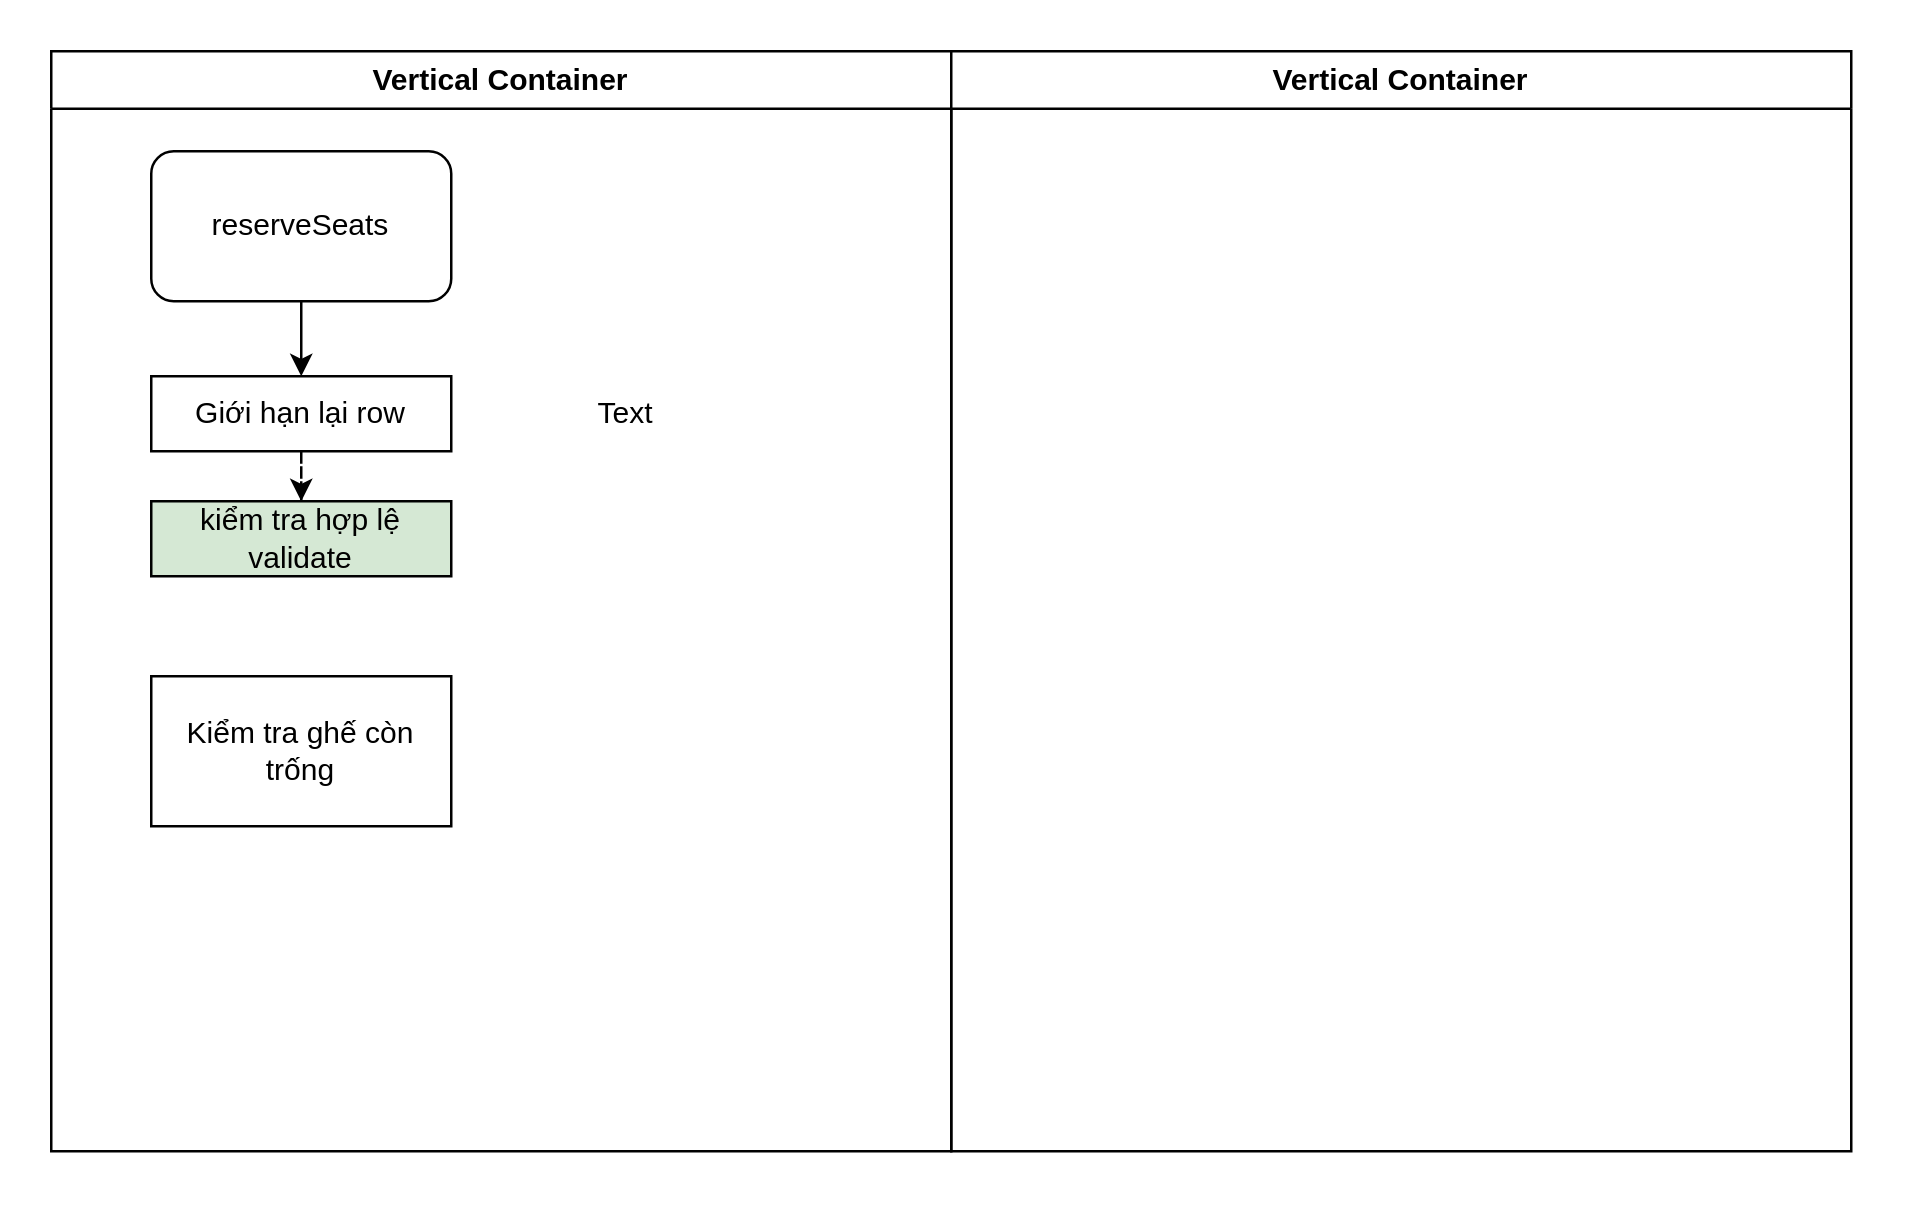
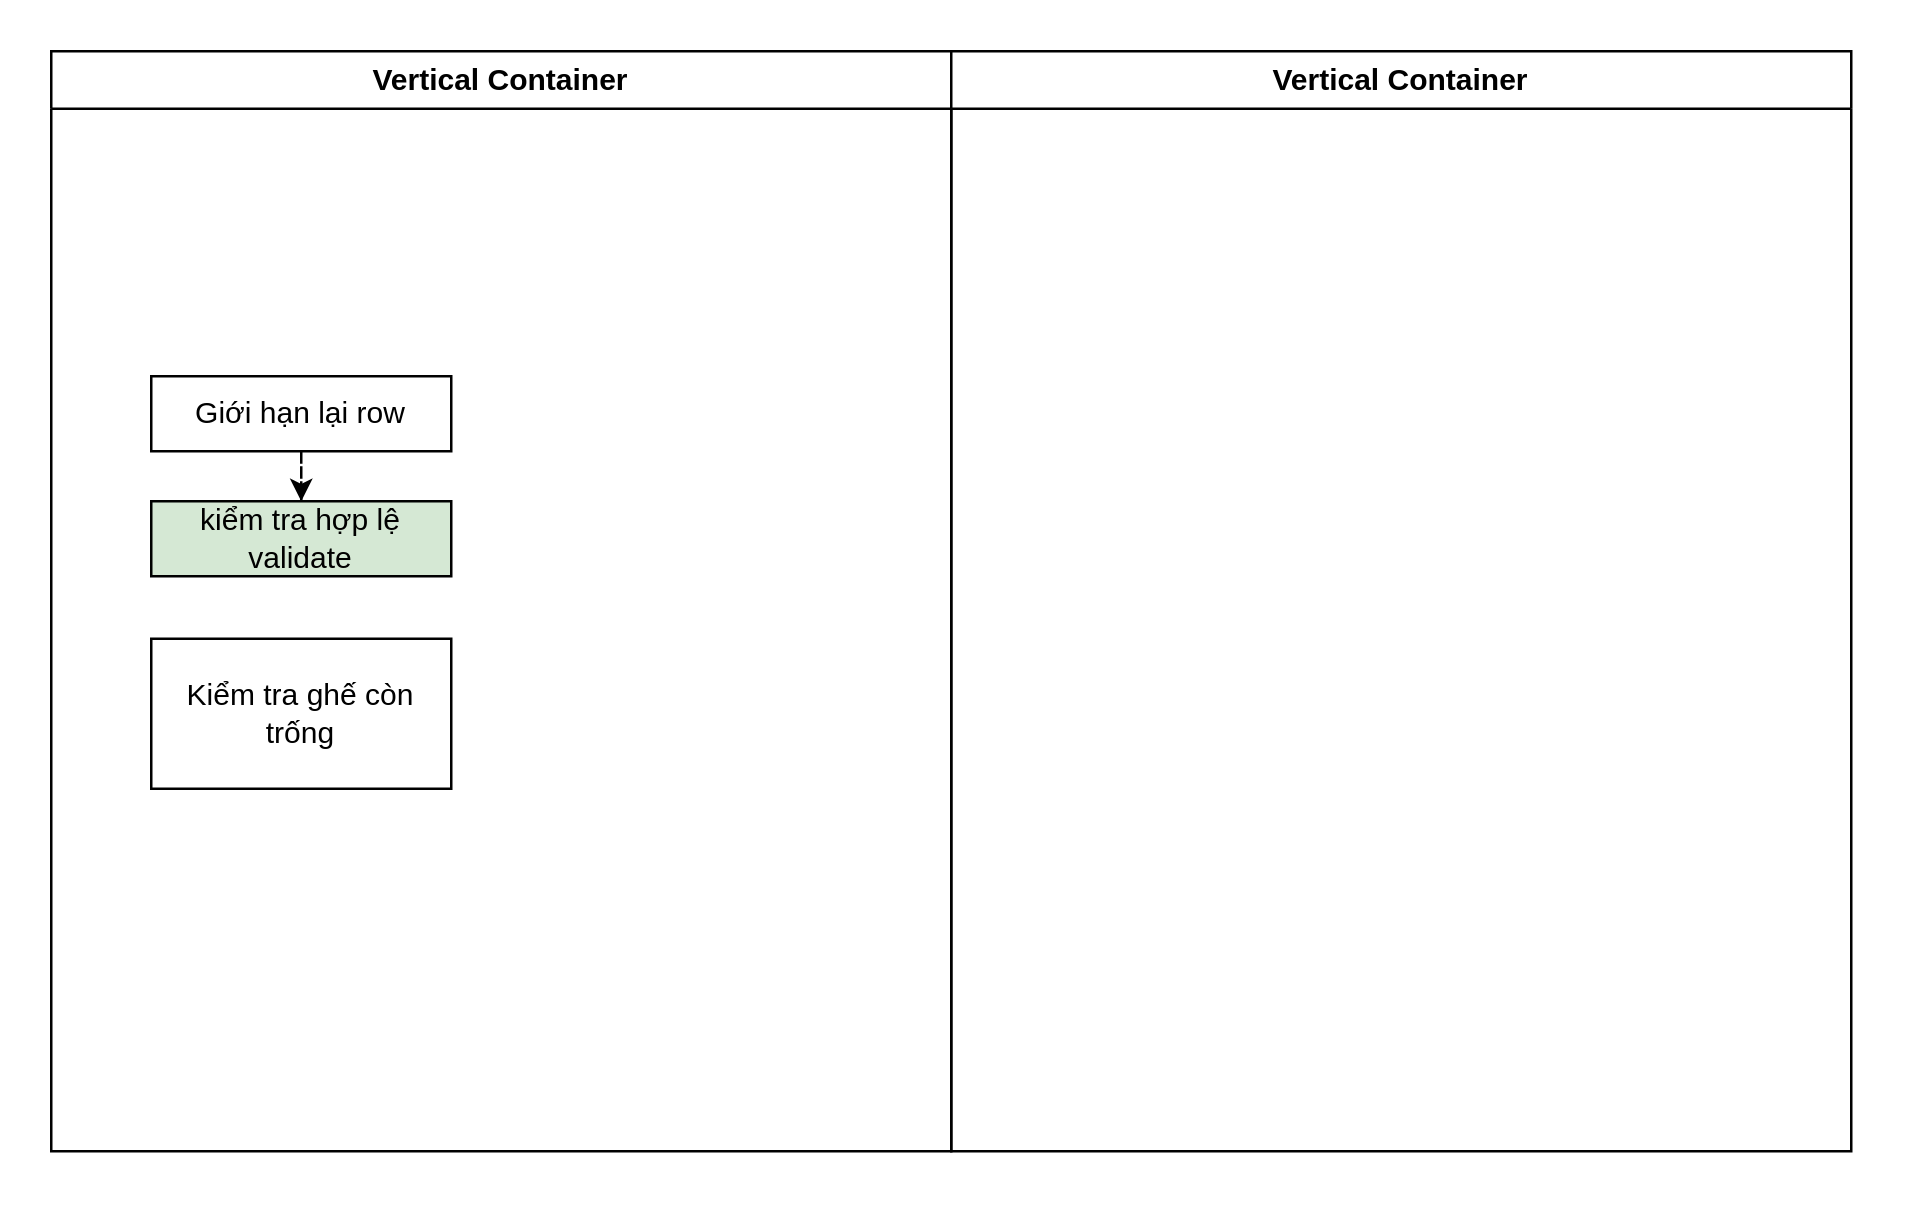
(301, 226) -> none
(301, 347) -> none
(626, 414) -> none
(301, 751) -> (301, 714)
